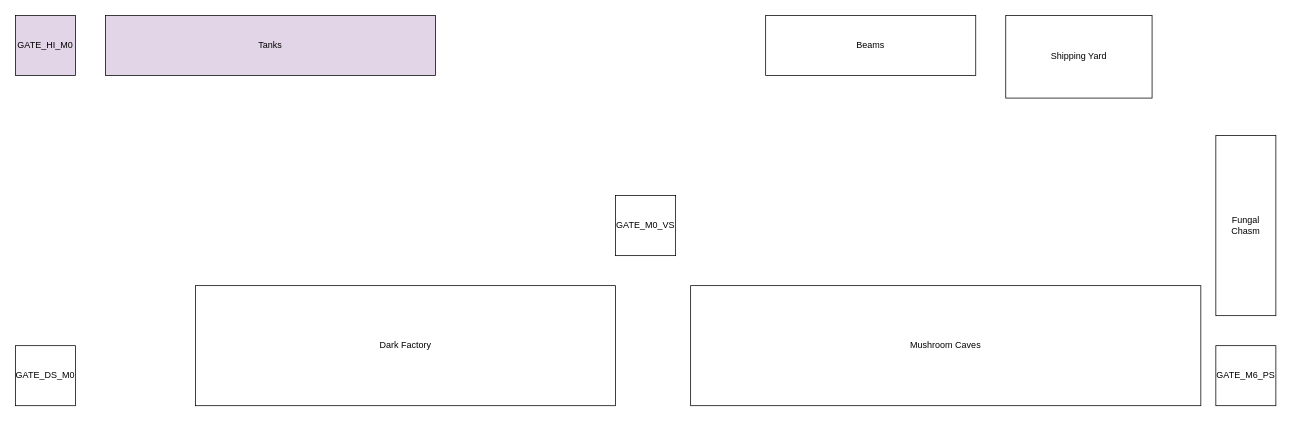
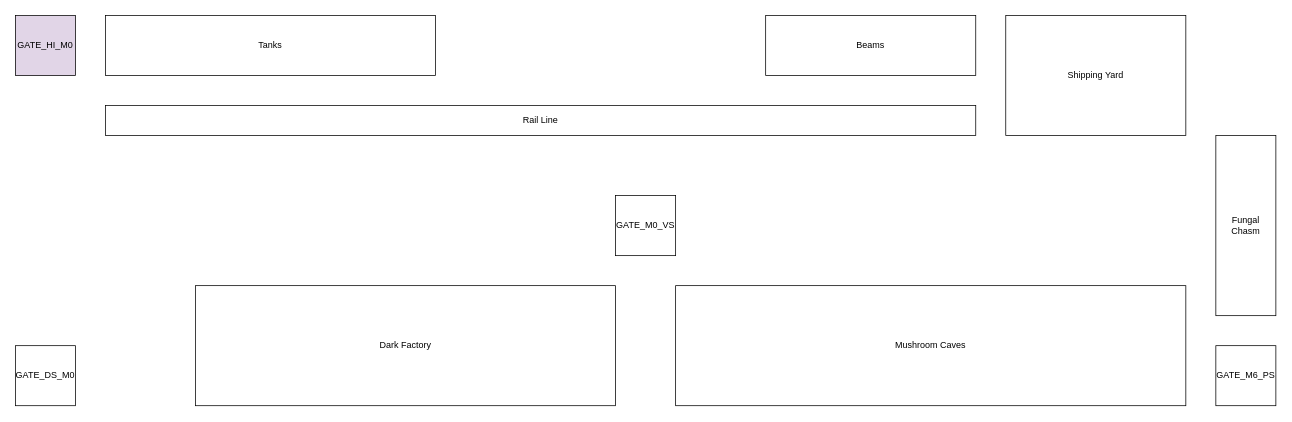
(270, 45) -> (270, 45)
(1079, 57) -> (1095, 75)
none -> (540, 120)
(945, 345) -> (930, 345)
